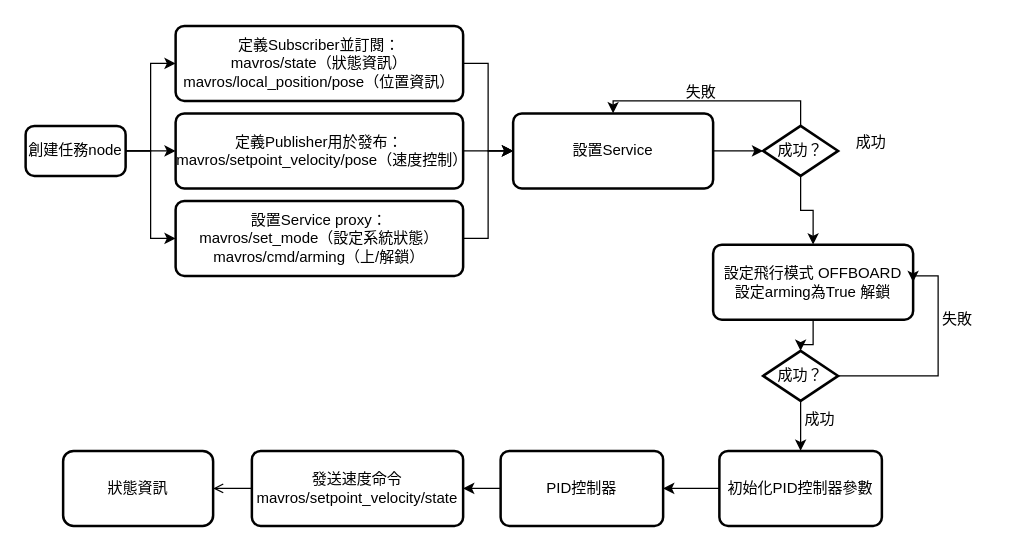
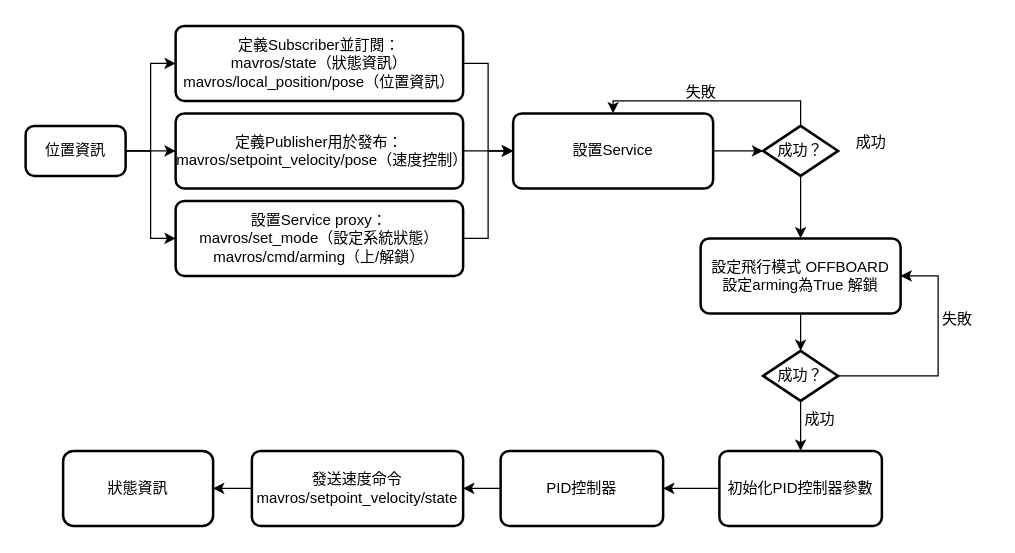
(76, 151) -> (76, 151)
(813, 282) -> (801, 276)
(220, 488) -> (223, 488)
